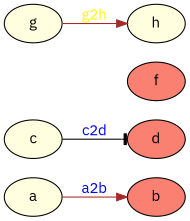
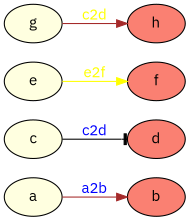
(95, 16) -> (95, 16)
(156, 24) -> (156, 24)
none -> (33, 81)
